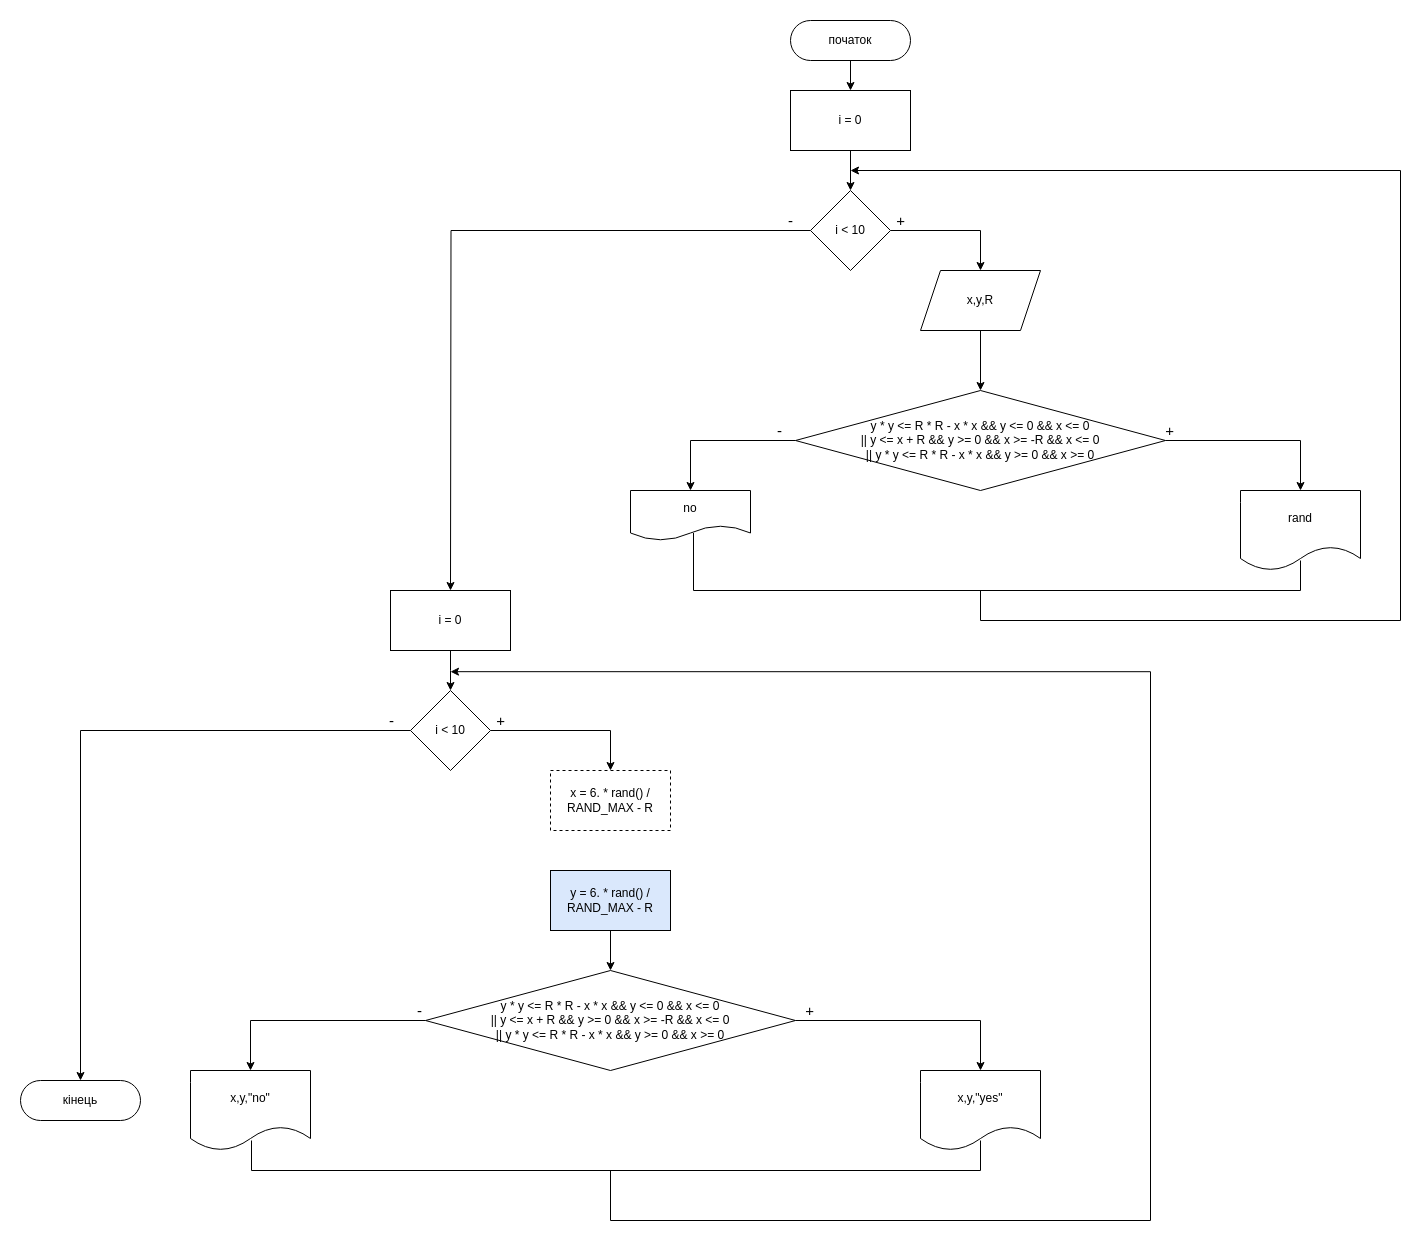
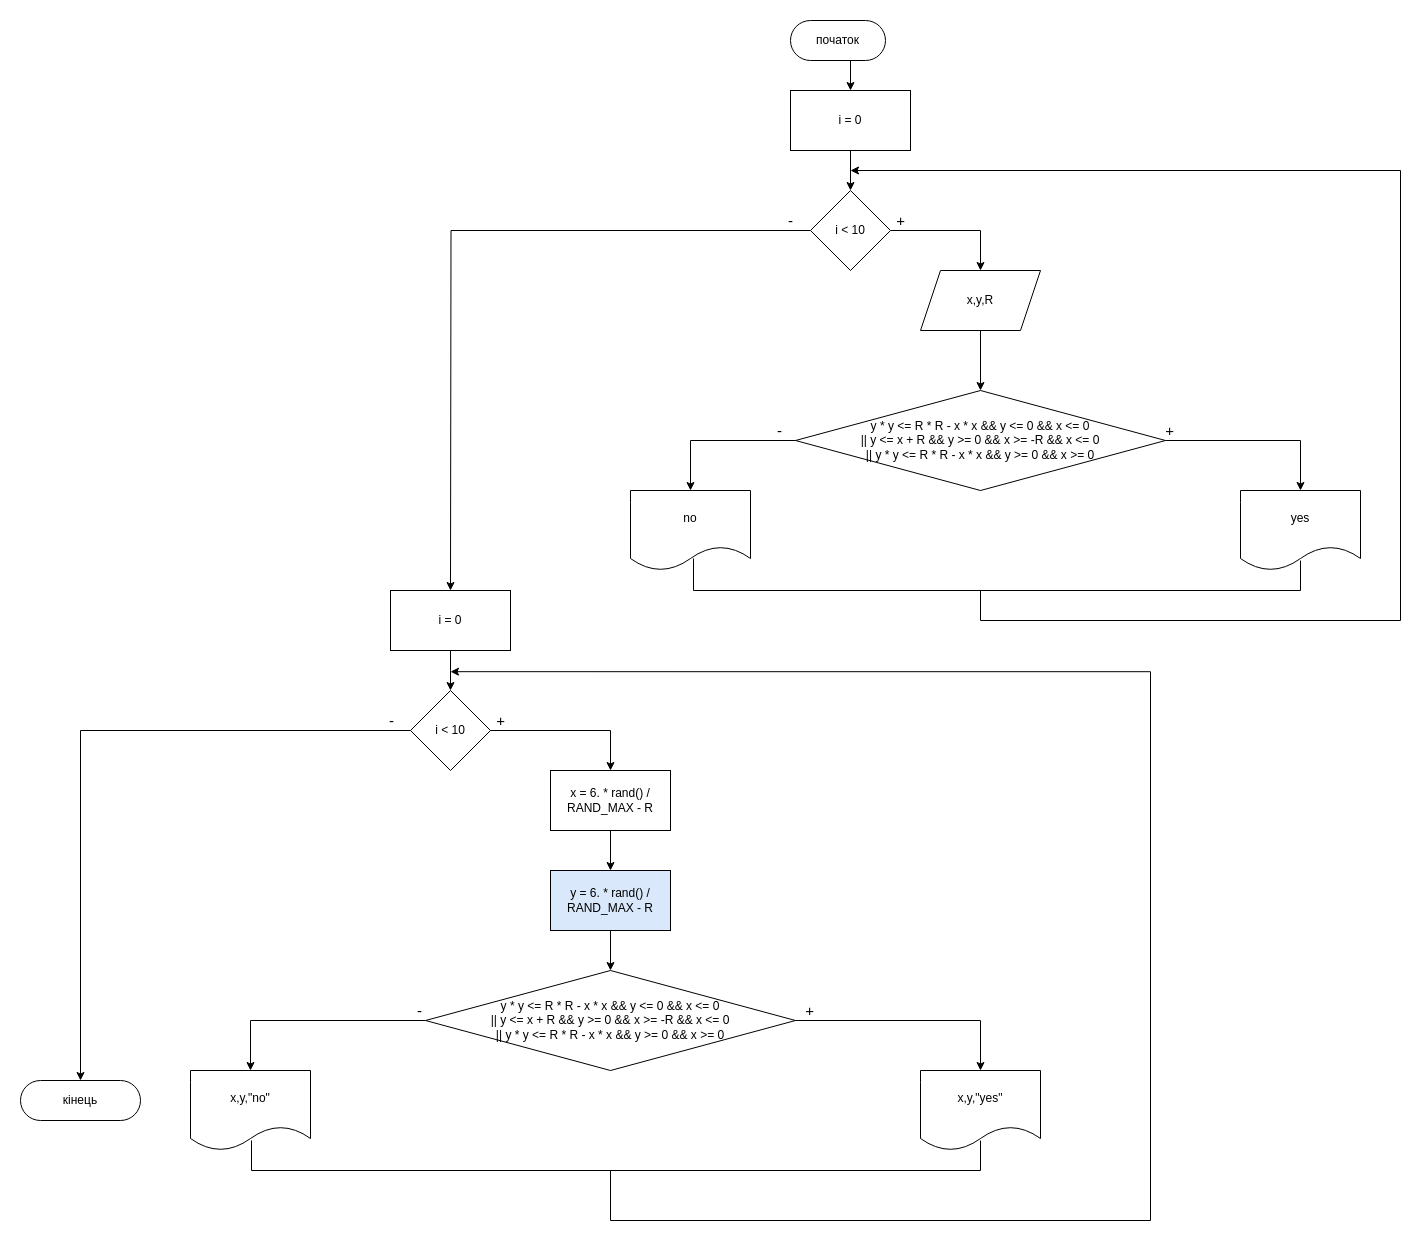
(851, 41) -> (838, 41)
(691, 516) -> (691, 531)
(1301, 519) -> (1301, 519)
(611, 801) -> (611, 801)
none -> (611, 847)
